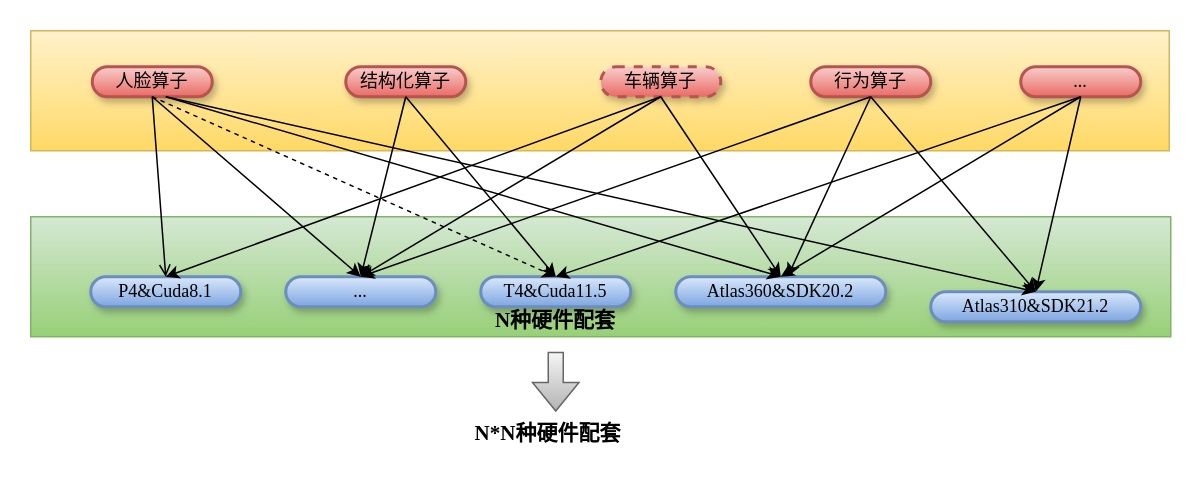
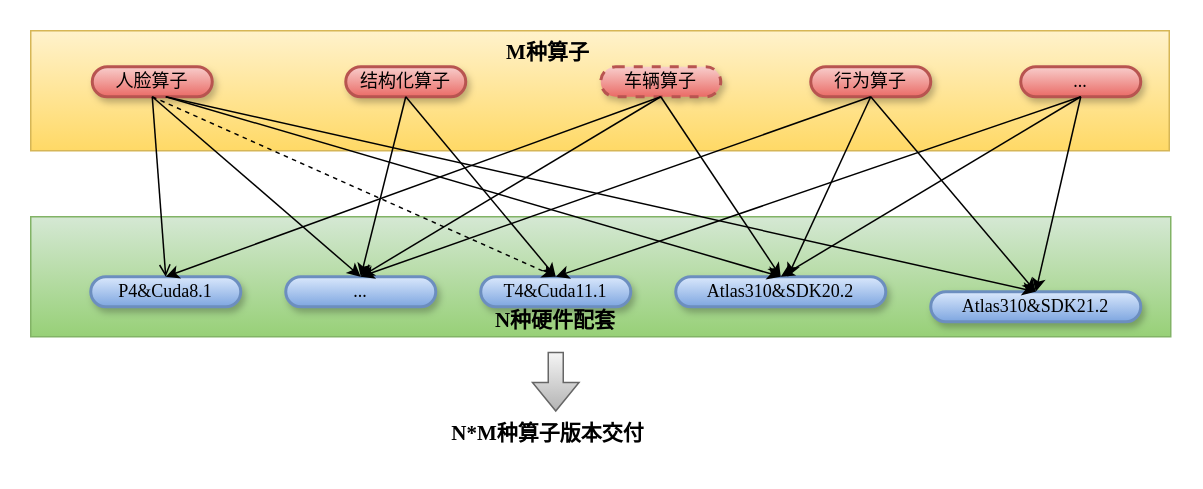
none -> (548, 53)
(556, 292) -> (556, 292)
(781, 292) -> (781, 292)
(548, 434) -> (548, 434)
